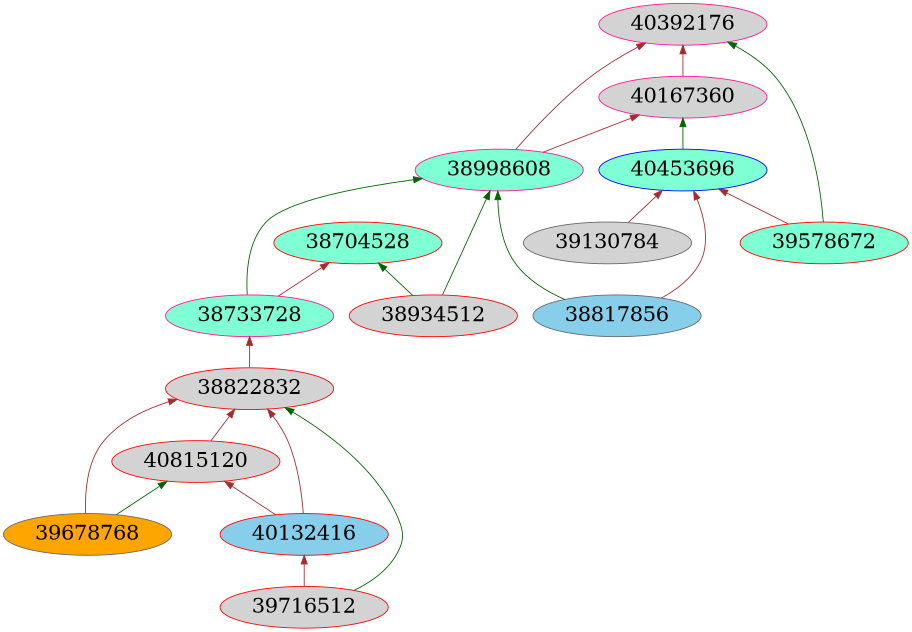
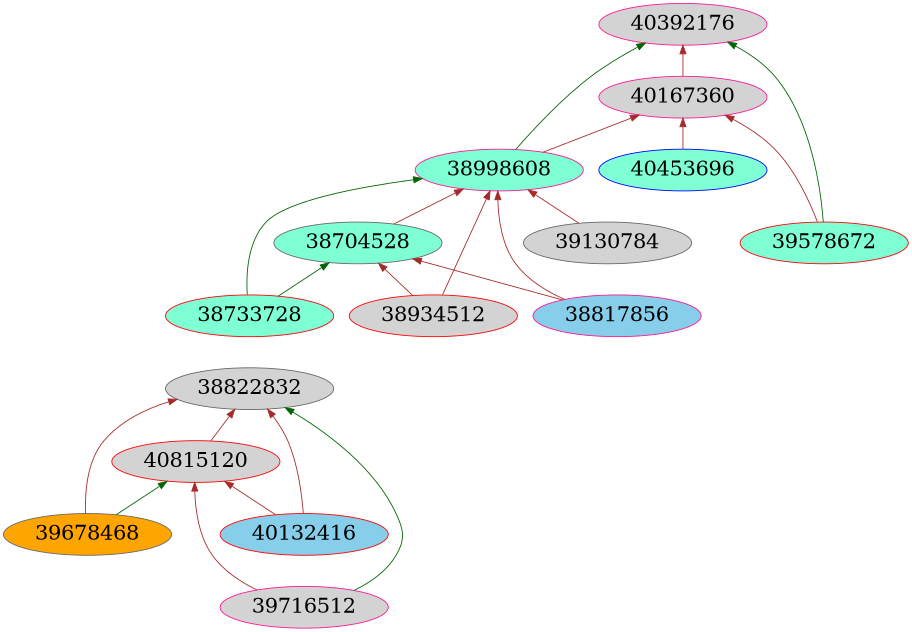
(572, 92) -> (572, 92)
(683, 138) -> (683, 138)
none -> (425, 208)
(758, 208) -> (786, 162)
(642, 210) -> (557, 209)
(358, 243) -> (358, 243)
(465, 247) -> (465, 247)
(702, 257) -> (492, 281)
(514, 261) -> (514, 261)
(300, 282) -> (300, 282)
(399, 282) -> (399, 282)
(250, 316) -> (250, 316)
(617, 316) -> (617, 316)
(250, 357) -> none
(250, 389) -> (250, 389)
(88, 534) -> (88, 534)
(304, 575) -> (210, 551)
(304, 607) -> (304, 607)
